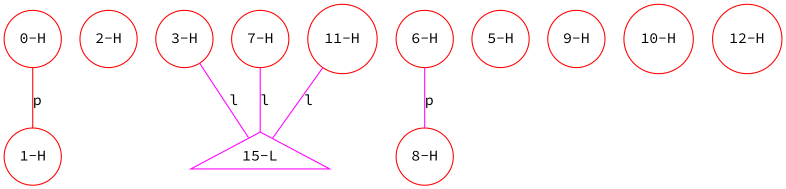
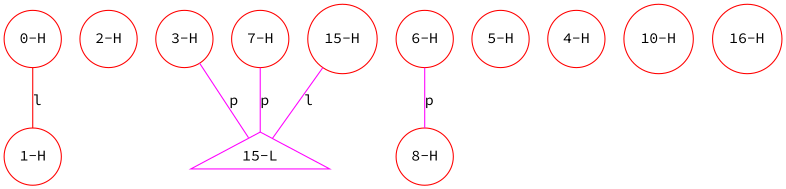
(342, 39) -> (342, 39)
(576, 39) -> (576, 39)
(747, 39) -> (747, 39)
(38, 101) -> (38, 101)
(234, 101) -> (234, 101)
(265, 101) -> (265, 101)
